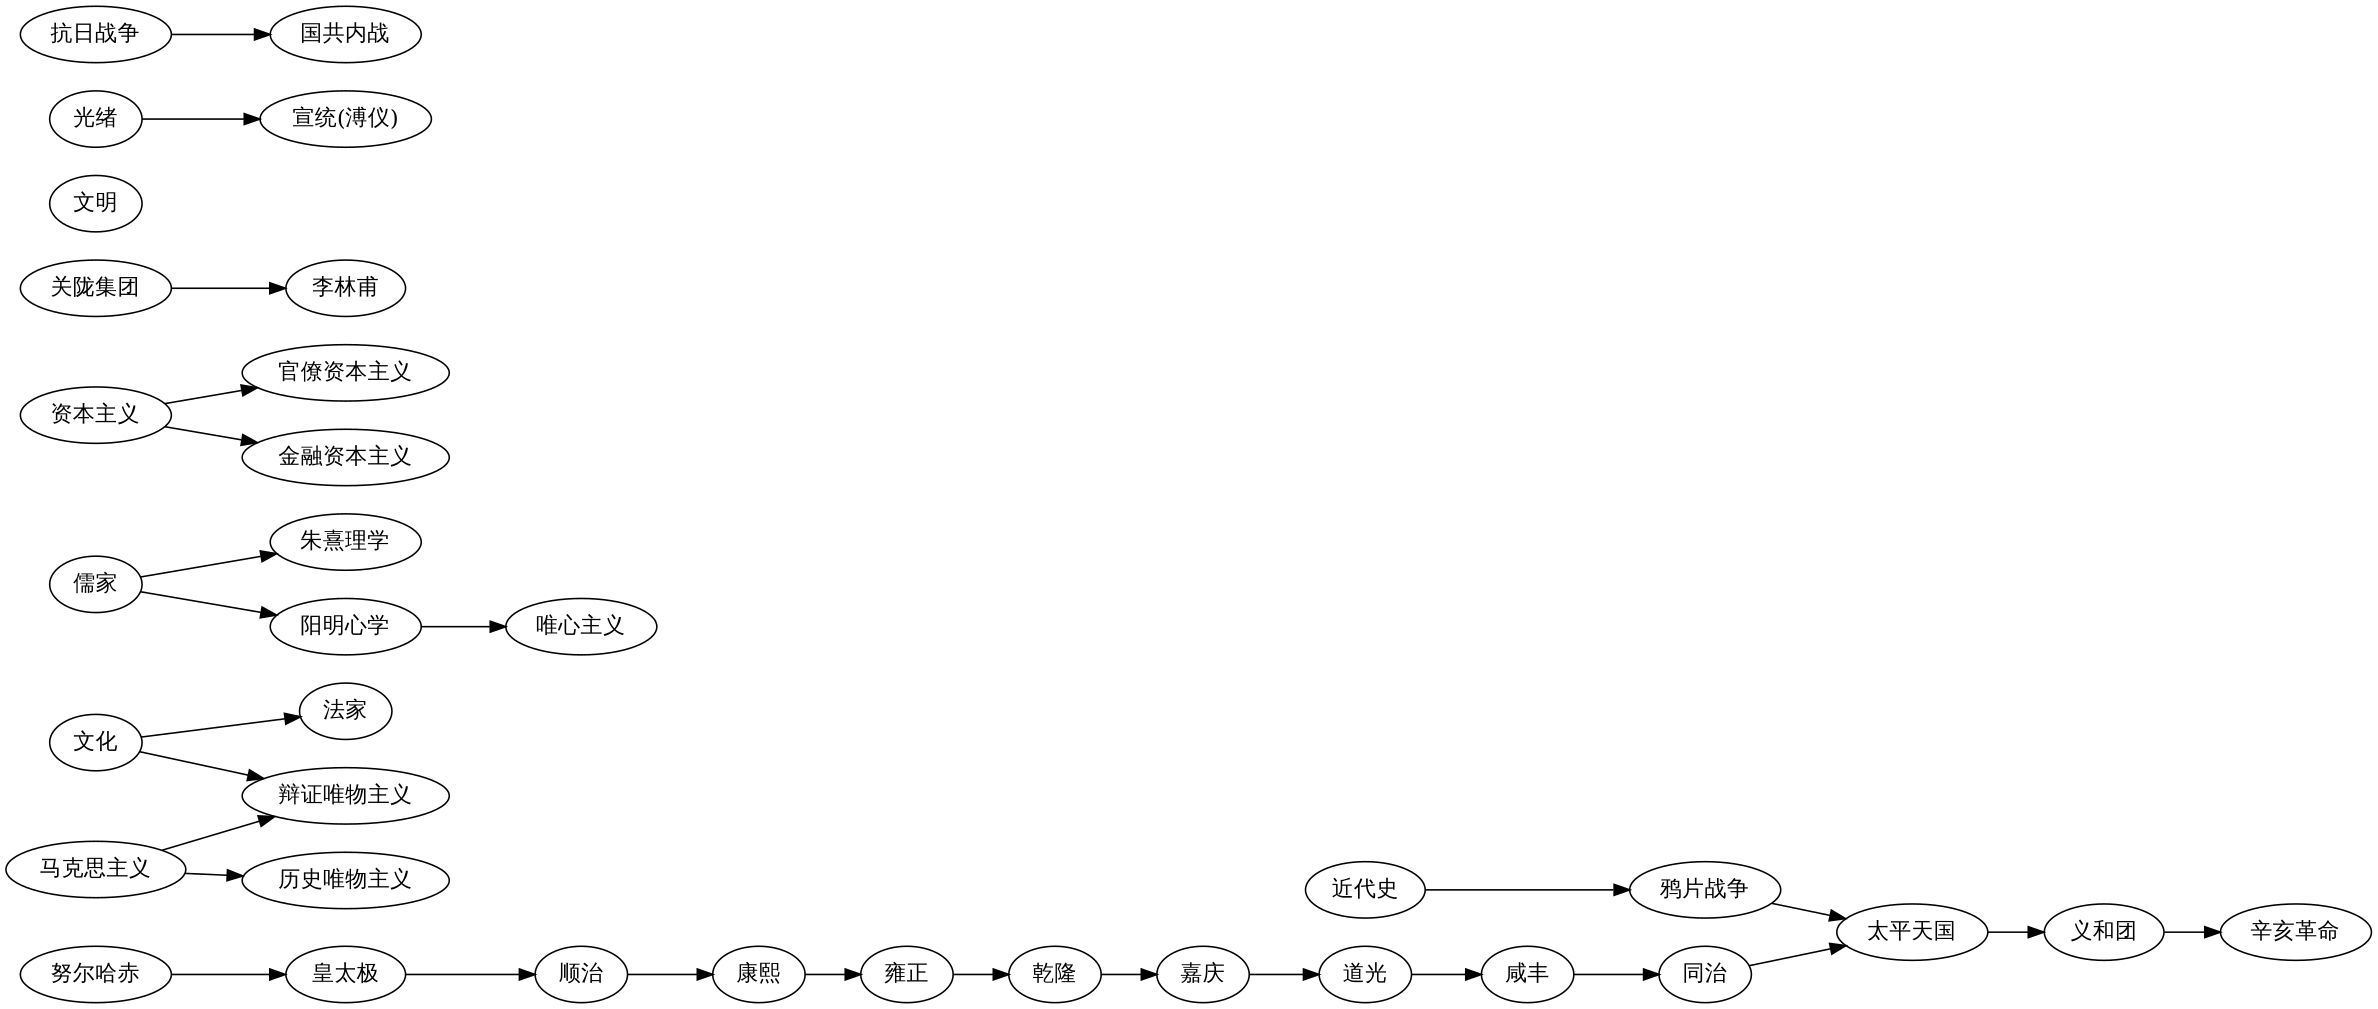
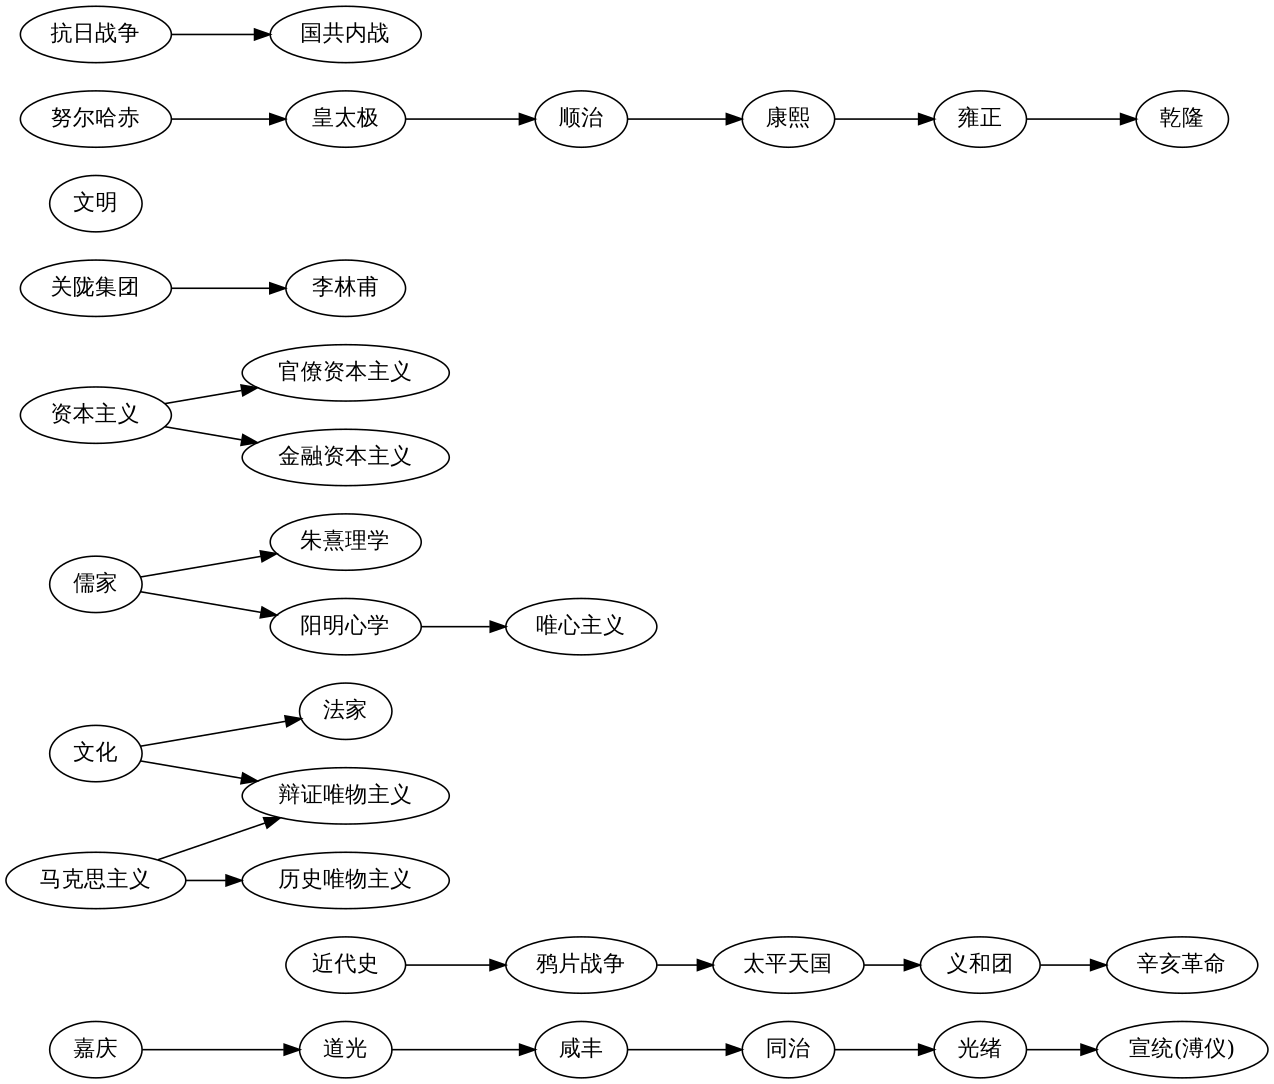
(1790, 957) -> (876, 1050)
(1121, 974) -> none
